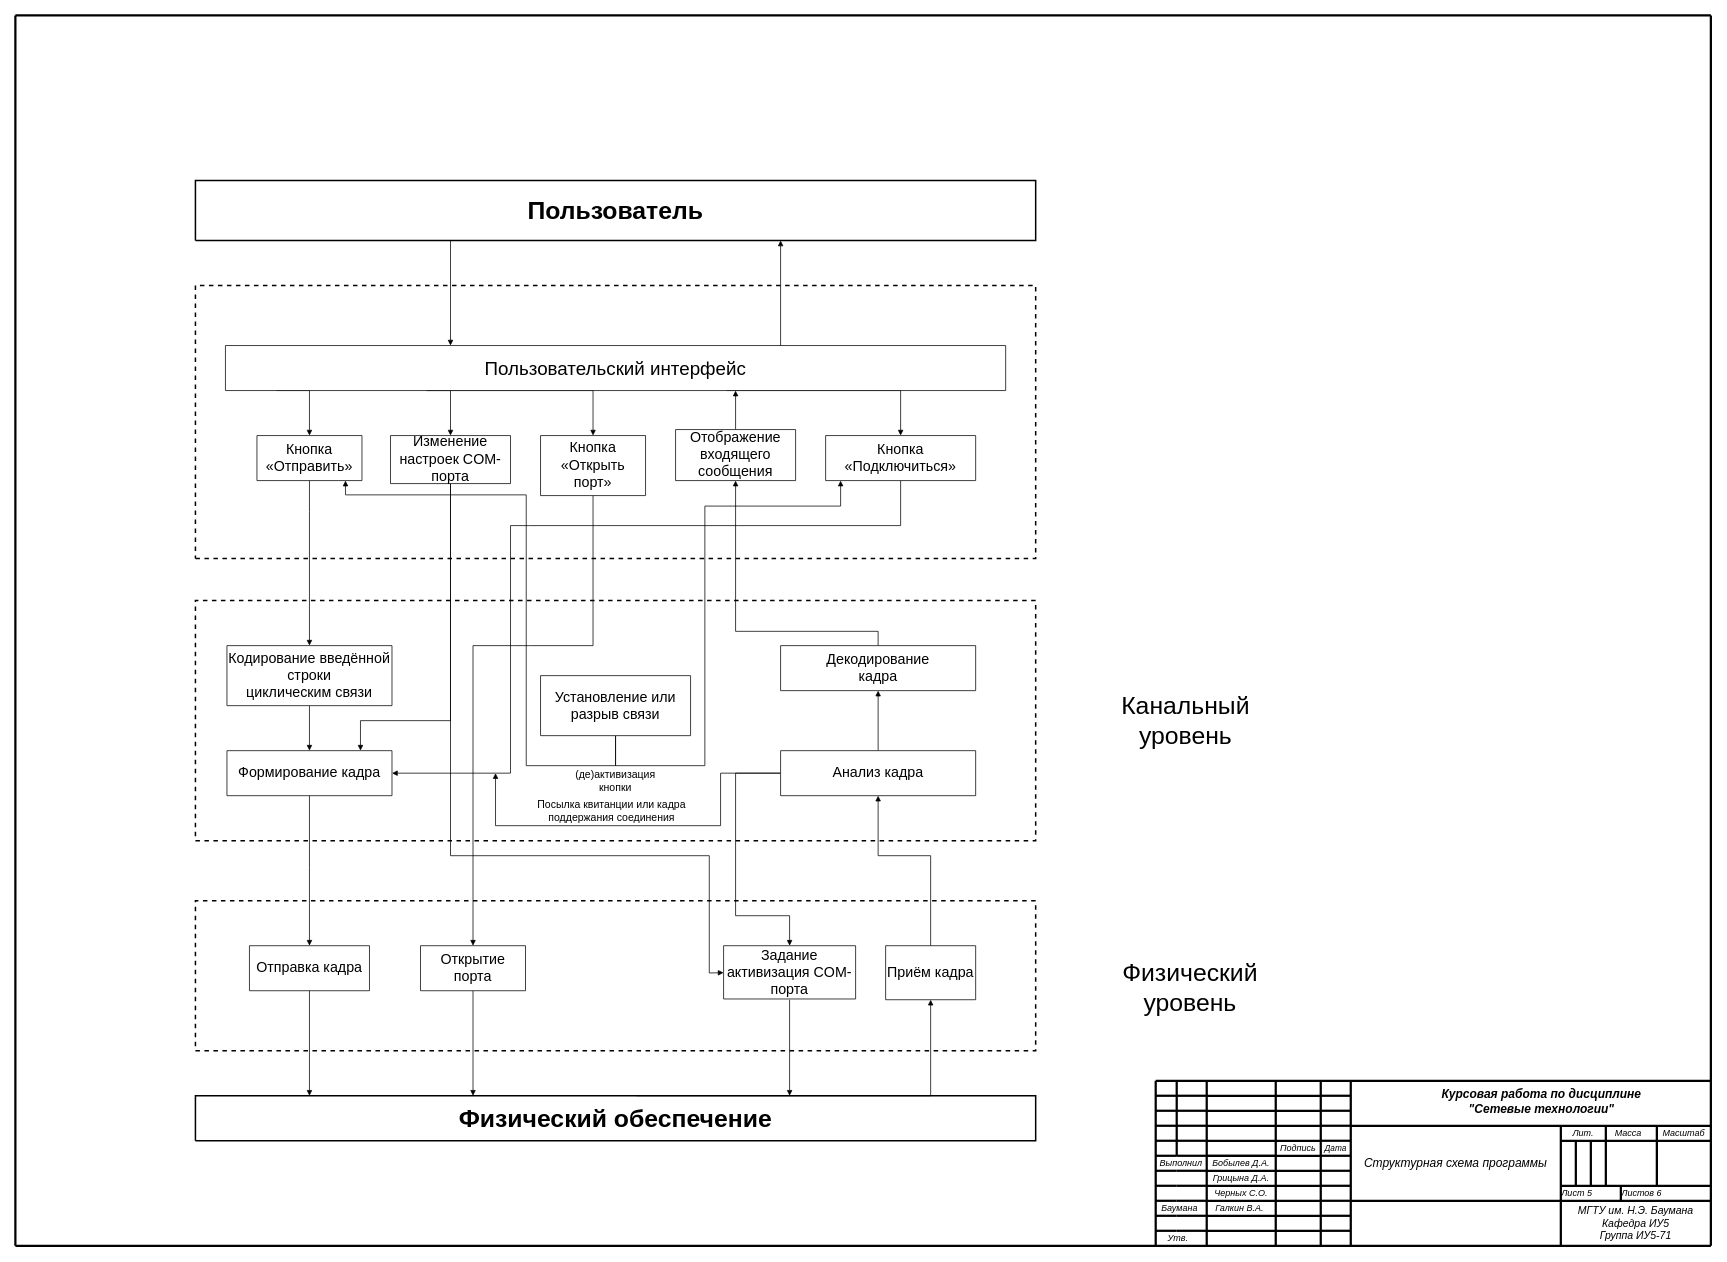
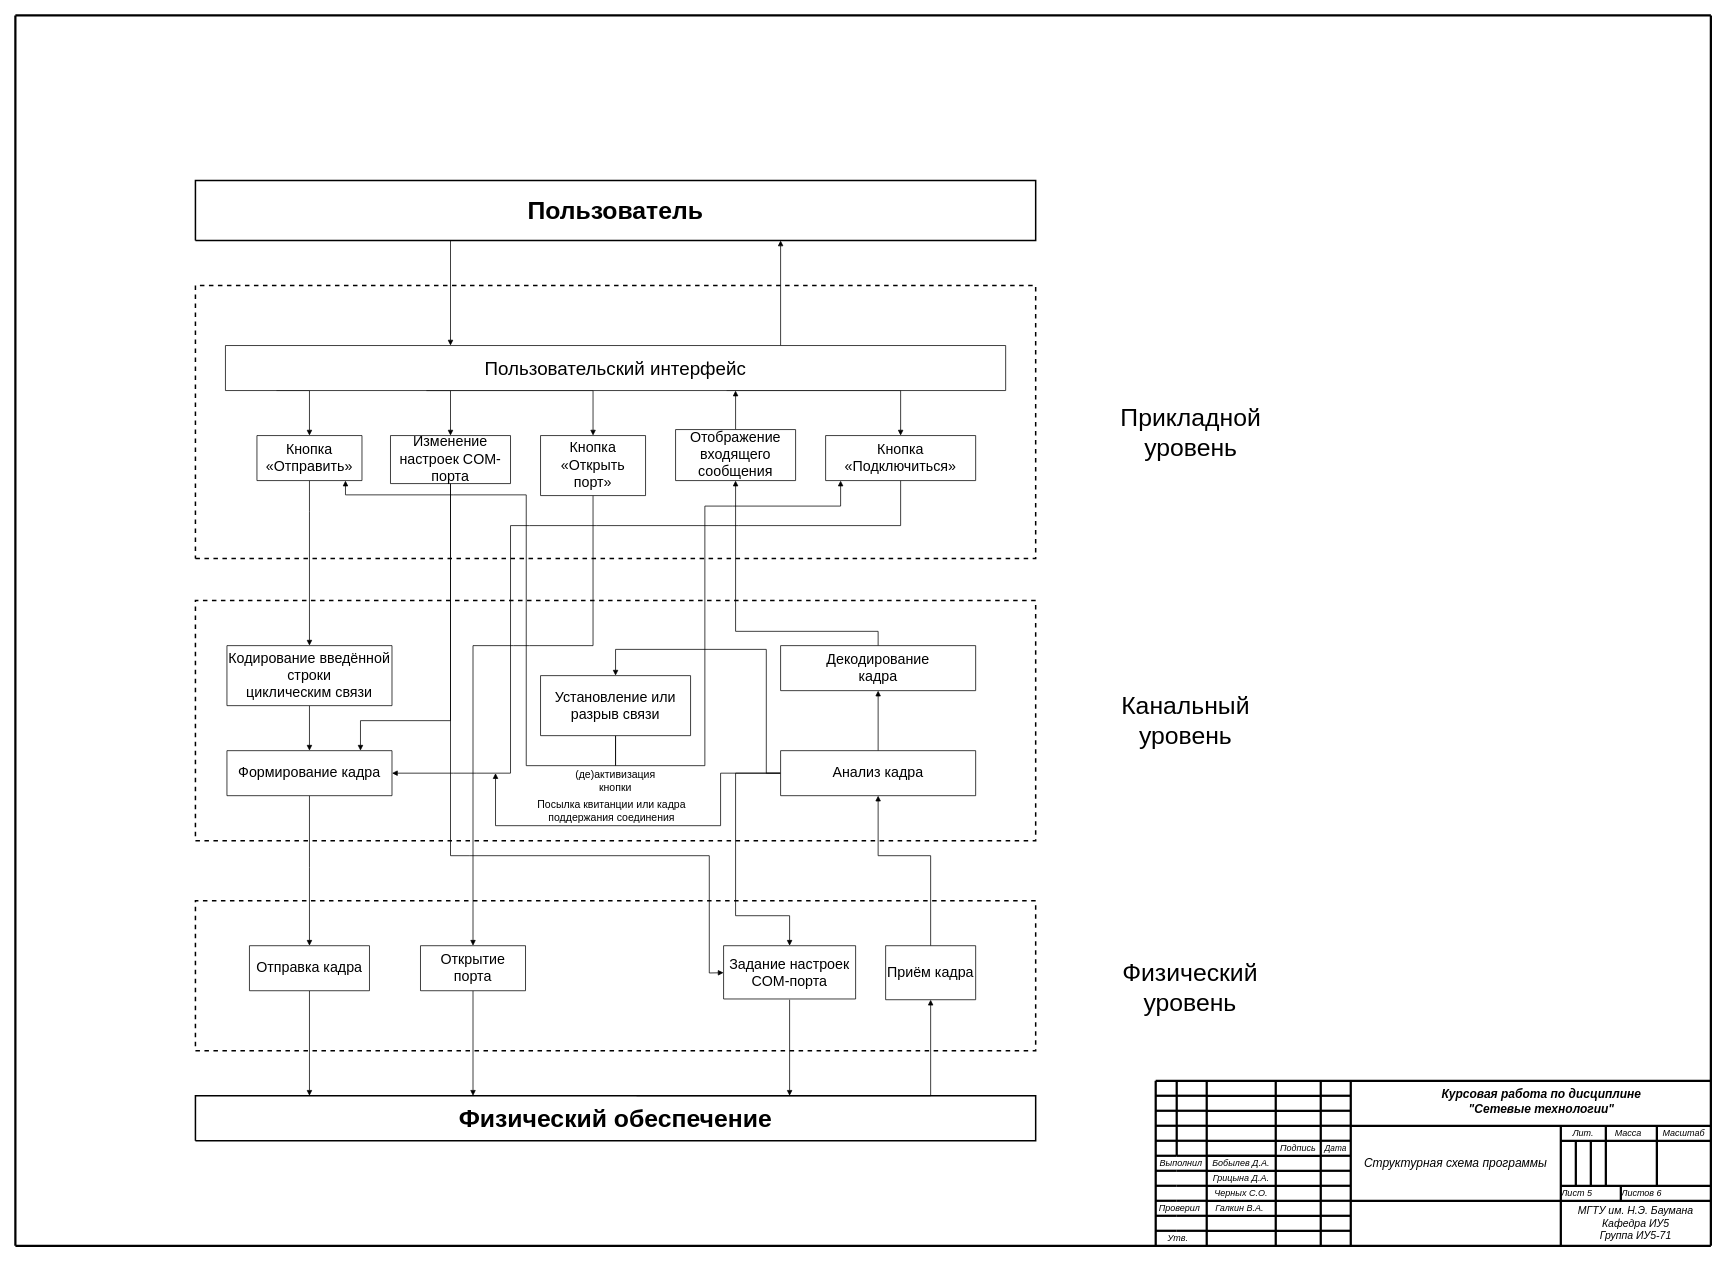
none -> (1191, 432)
none -> (741, 649)
(789, 972) -> (789, 972)
(1179, 1208) -> (1179, 1208)
